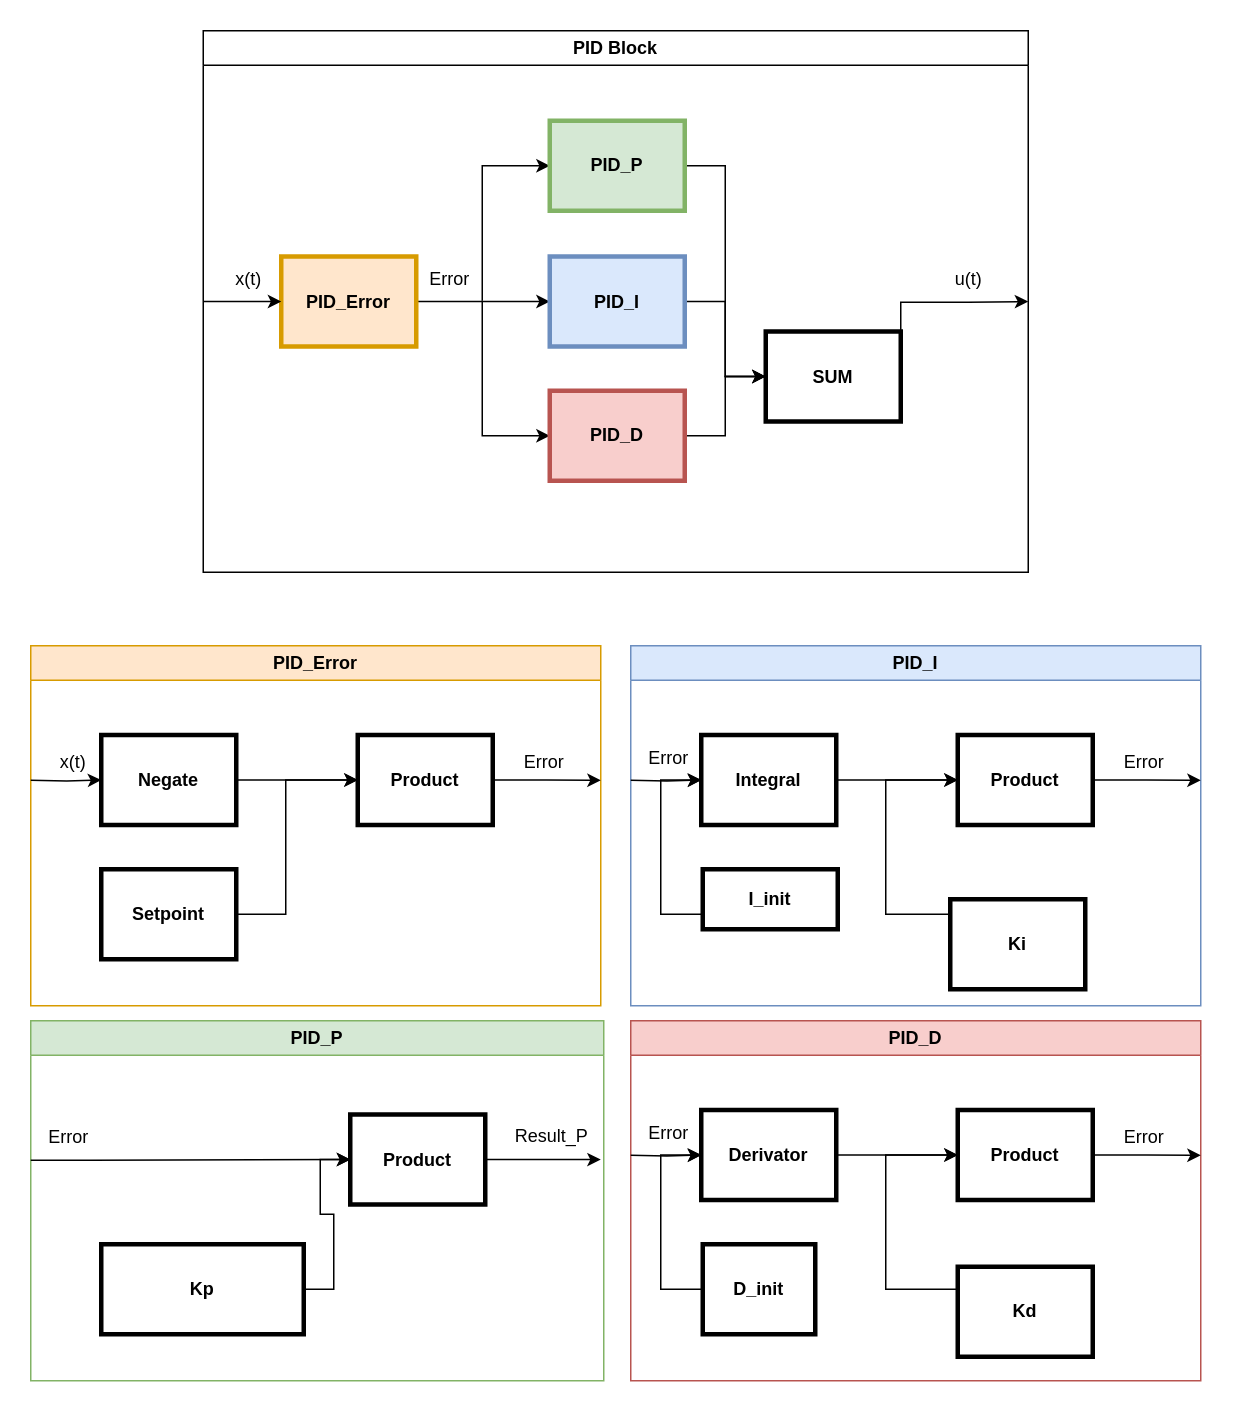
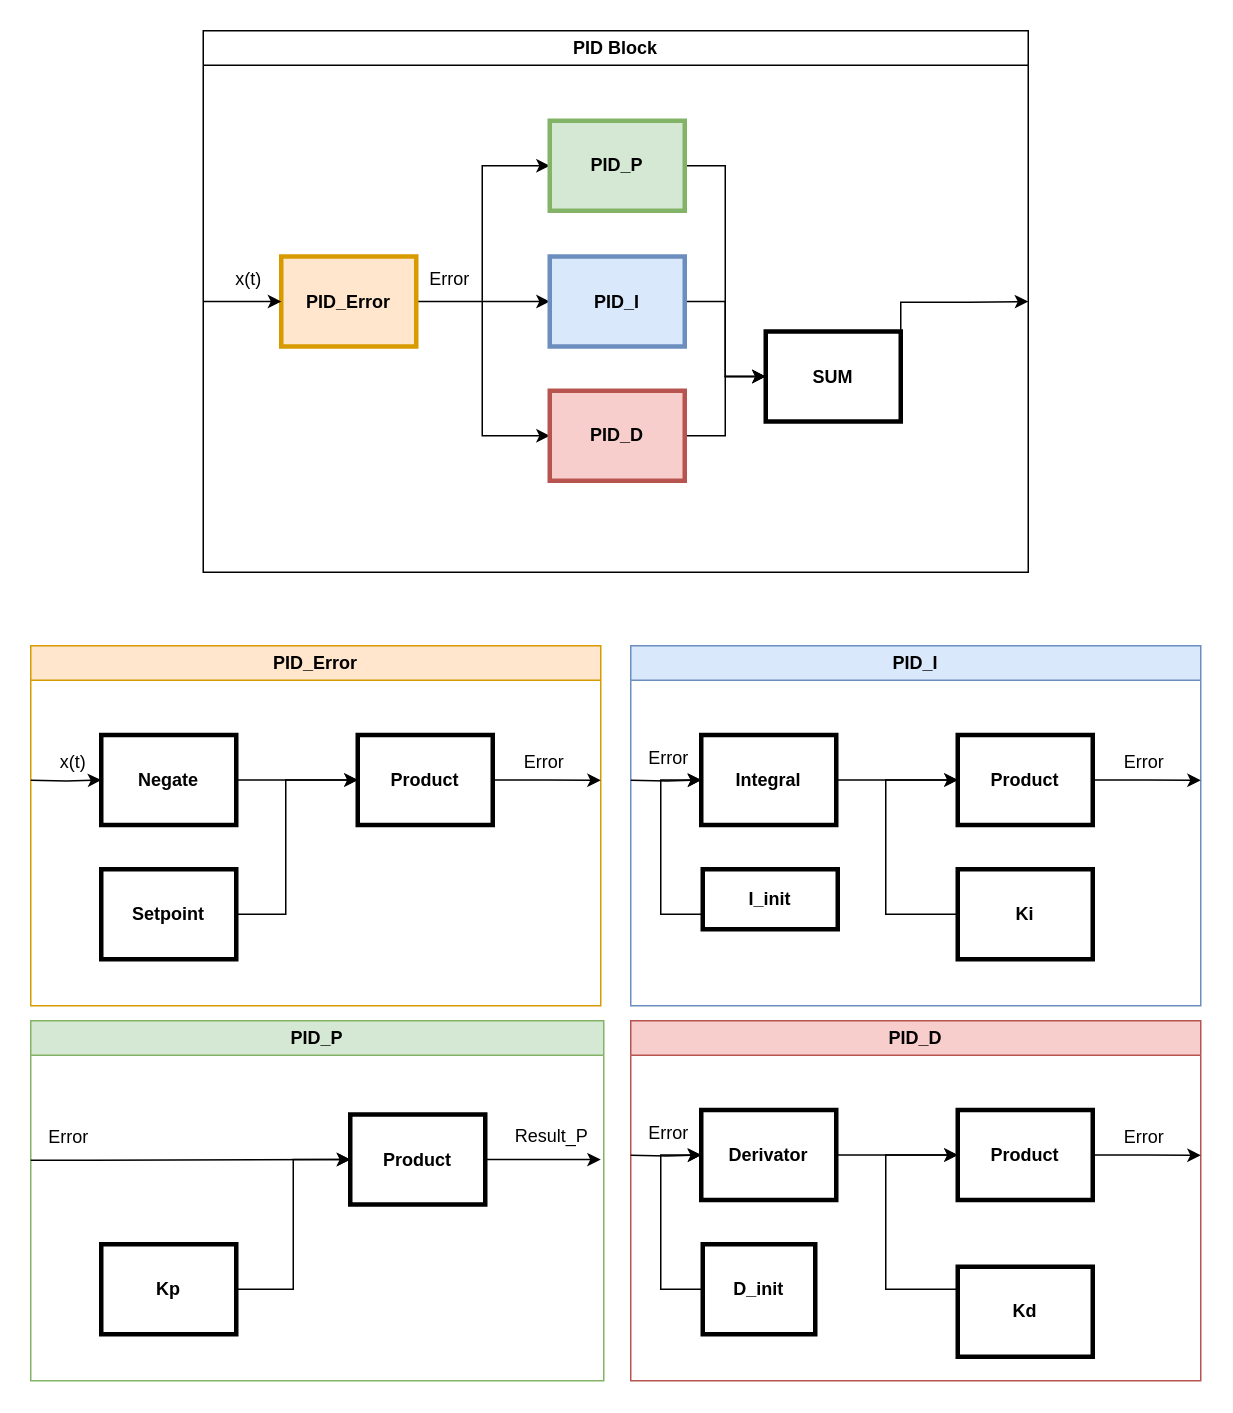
(968, 279) -> none
(1018, 944) -> (1025, 914)
(203, 1289) -> (169, 1289)
